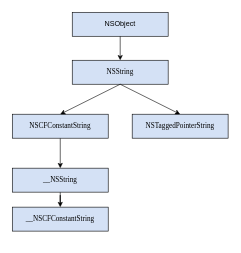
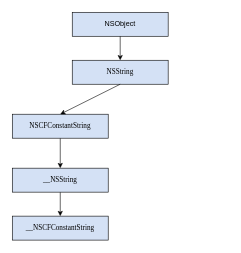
(149, 99) -> none
(180, 126) -> none
(60, 219) -> (60, 228)
